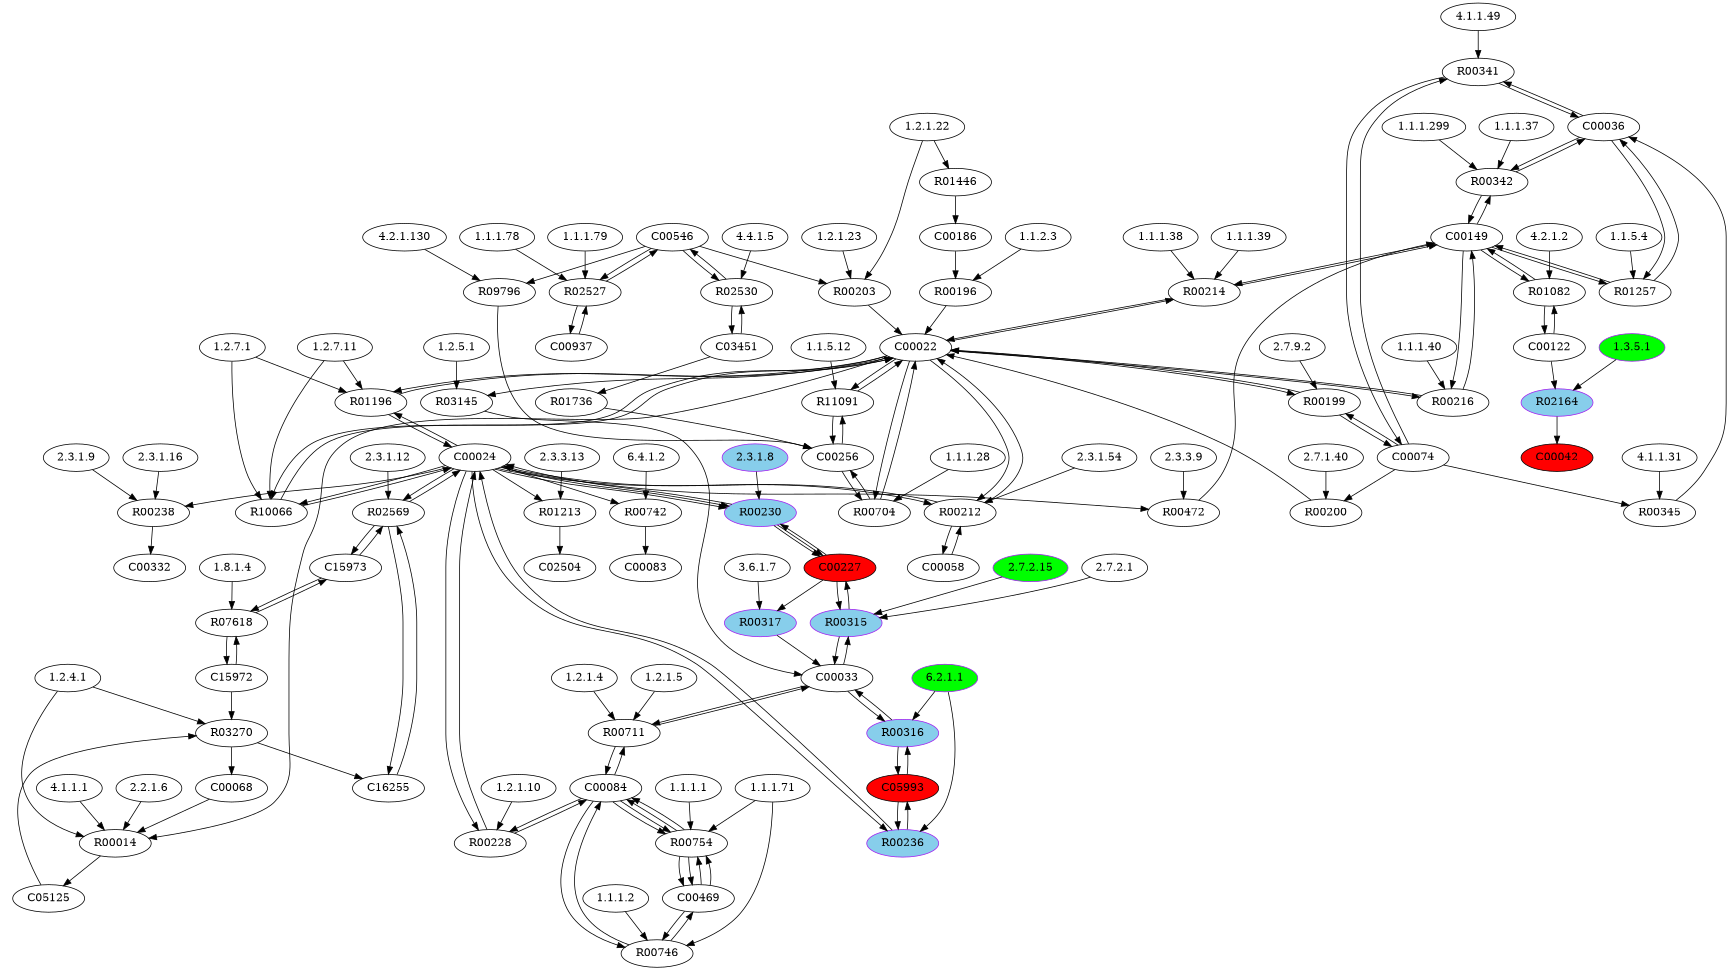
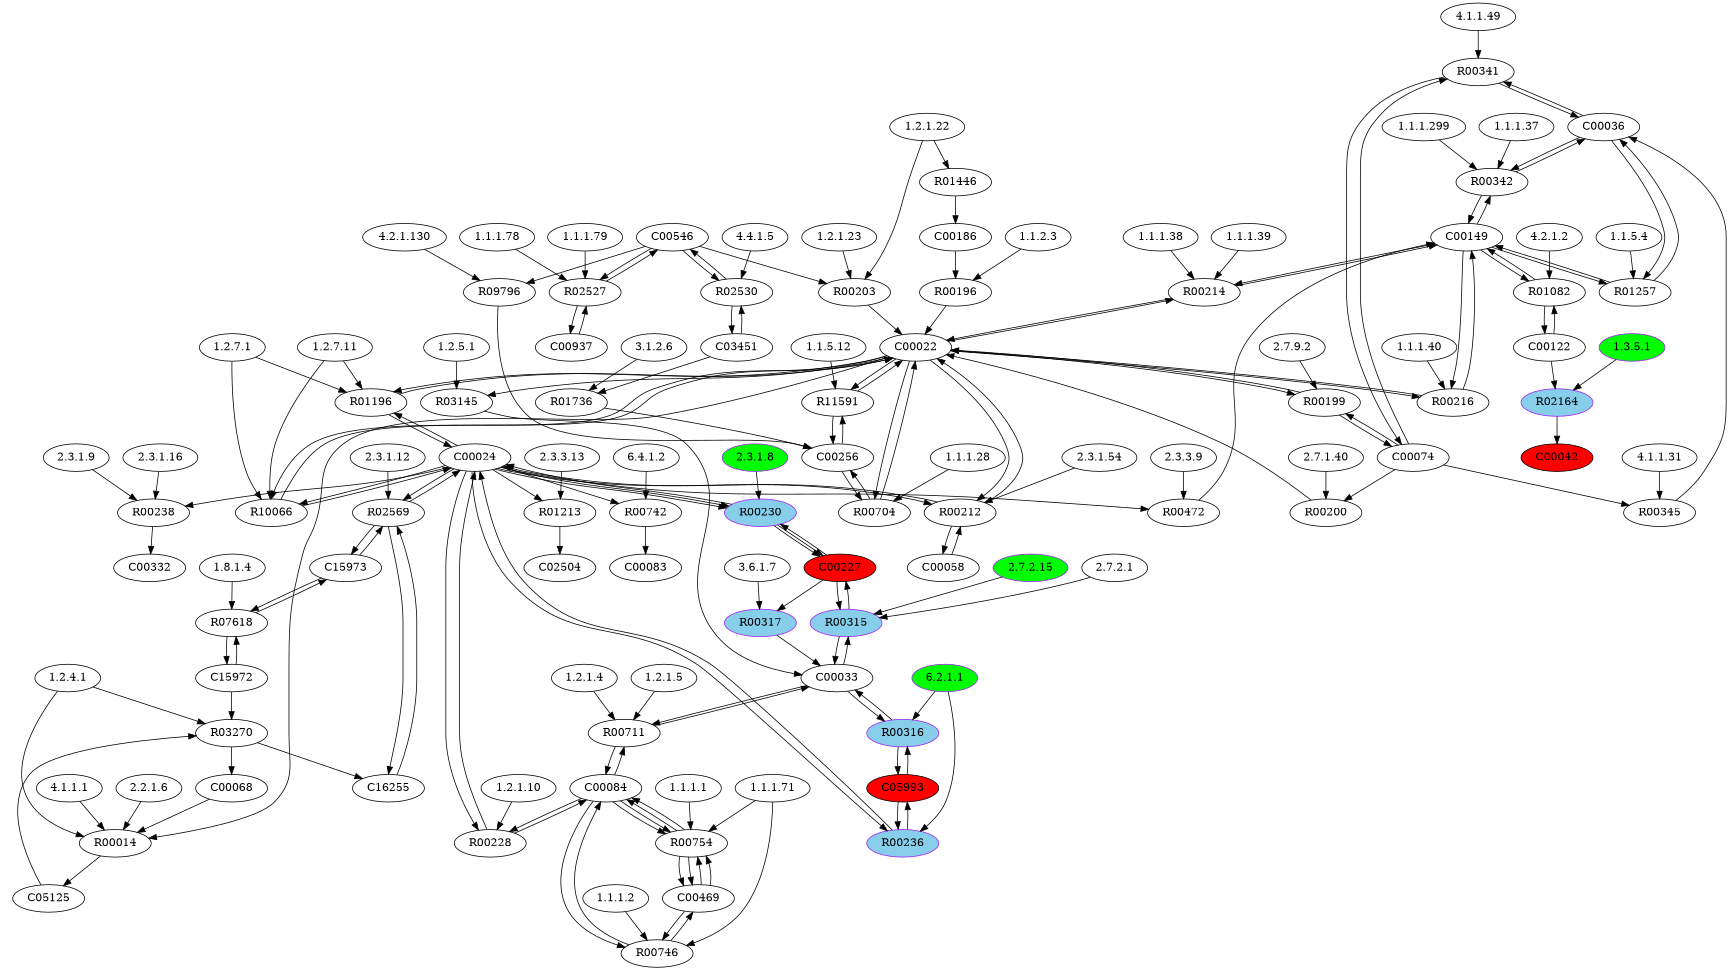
none -> (654, 347)
(838, 403) -> (838, 403)
(755, 458) -> (755, 458)
